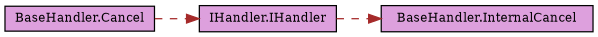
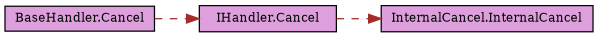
(268, 19) -> (268, 19)
(487, 19) -> (487, 19)
